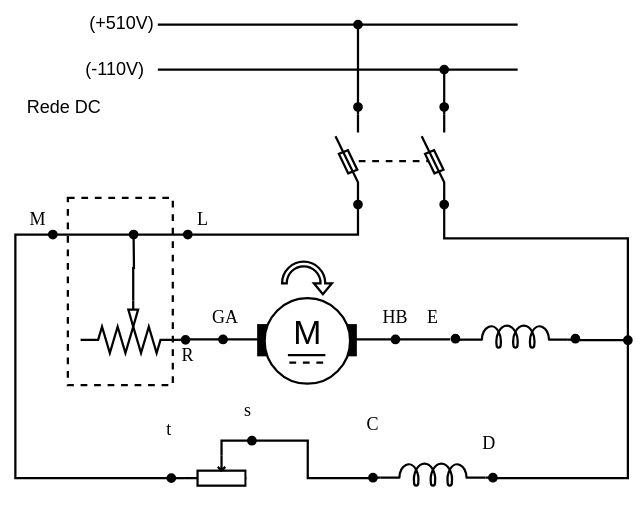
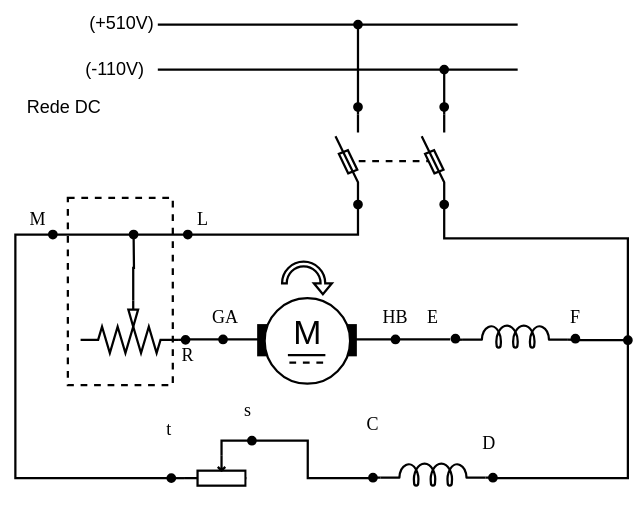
none -> (576, 318)
